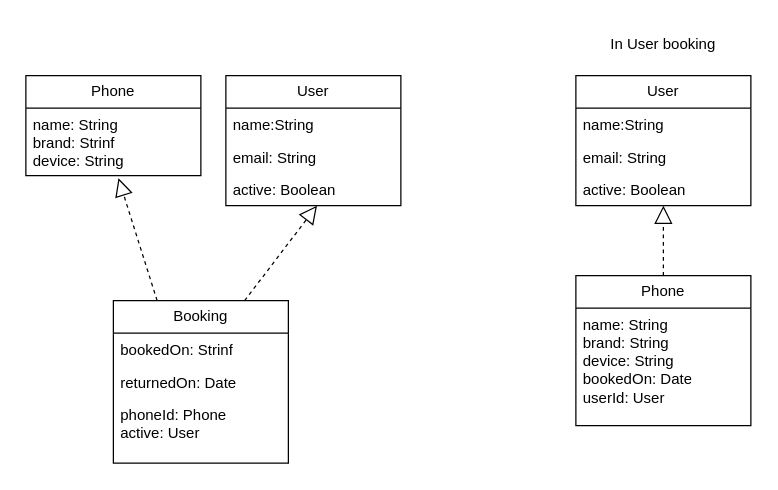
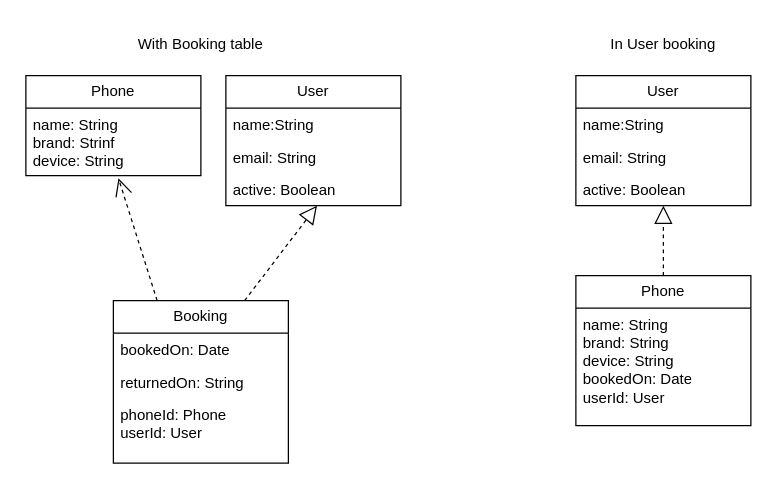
none -> (201, 44)
(124, 196) -> (122, 189)
(182, 351) -> (176, 351)
(184, 383) -> (190, 383)
(176, 425) -> (176, 425)
